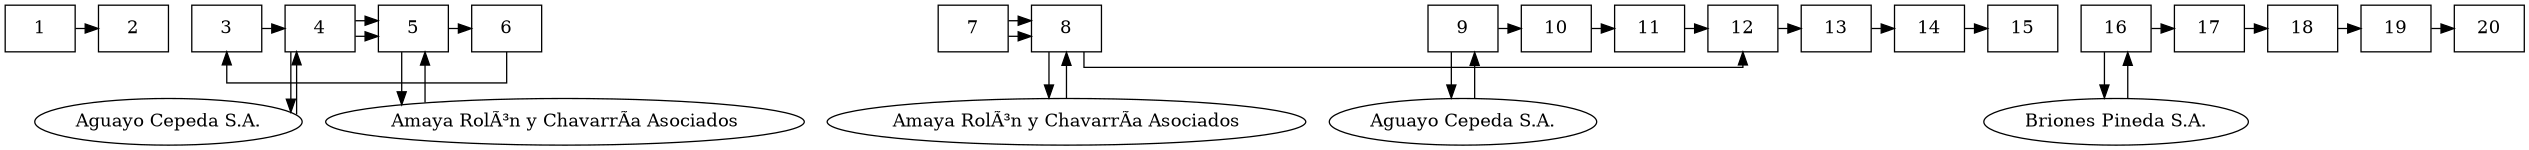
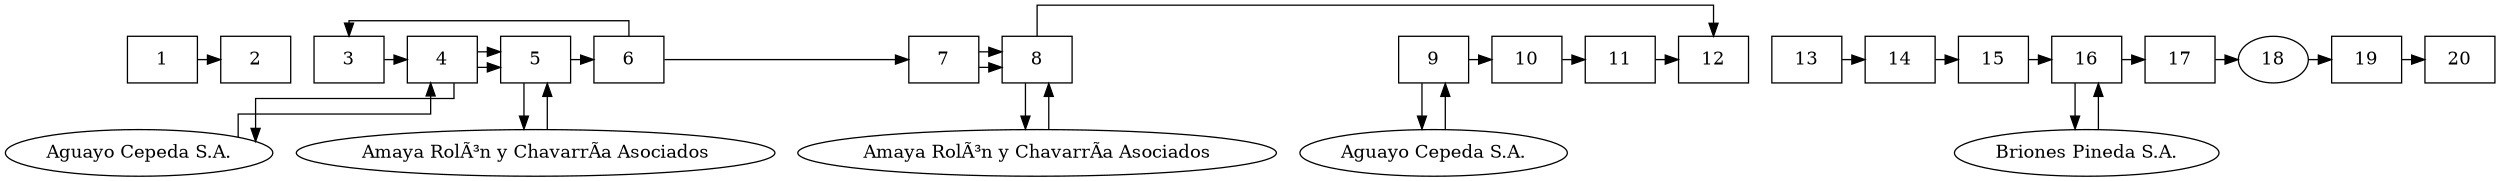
(1783, 29) -> none
(2303, 29) -> (2273, 60)
none -> (780, 60)
none -> (2034, 60)
